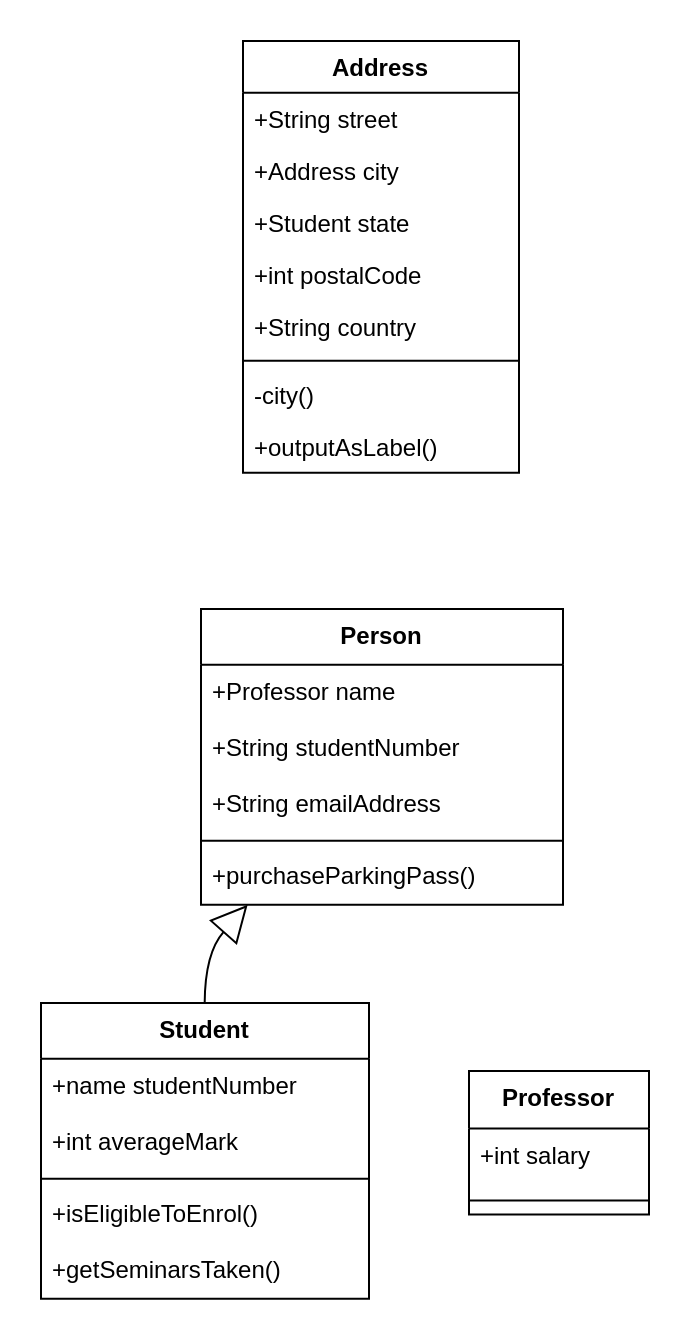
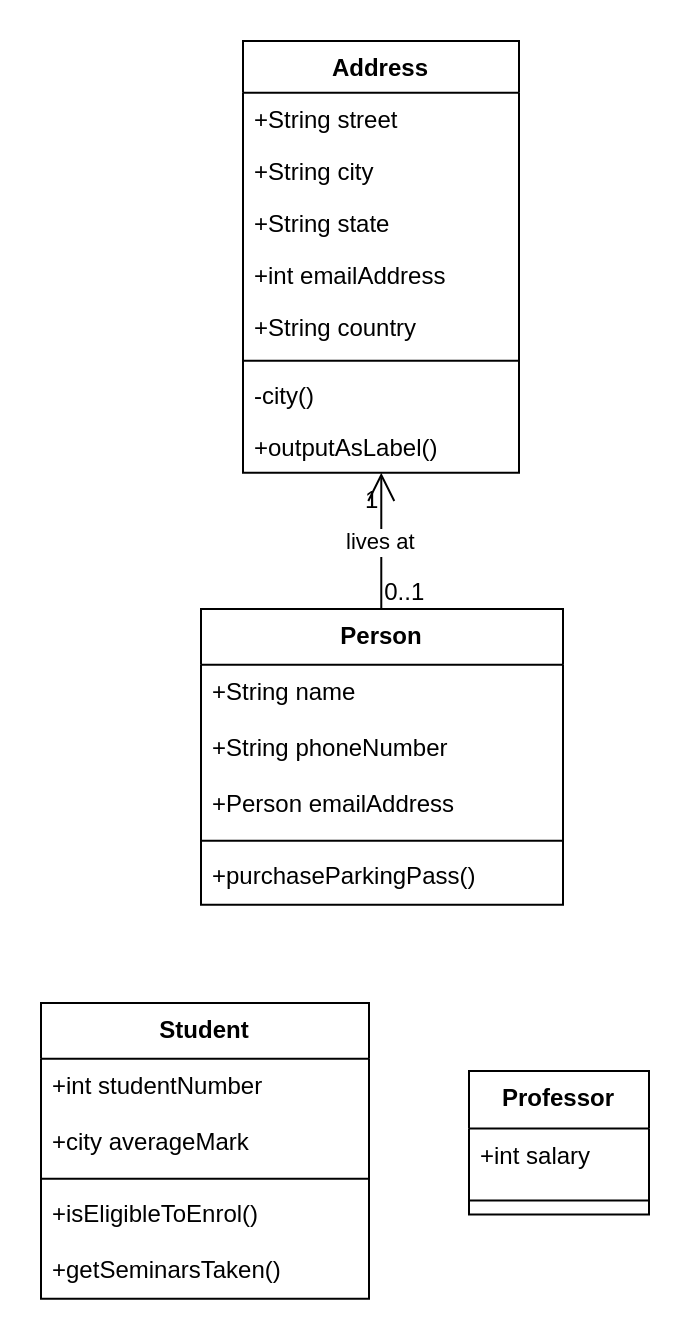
(335, 172) -> (325, 172)
(345, 224) -> (335, 224)
(345, 276) -> (356, 276)
none -> (381, 544)
(310, 692) -> (286, 692)
(347, 748) -> (333, 748)
(334, 804) -> (337, 804)
(208, 967) -> none
(177, 1086) -> (167, 1086)
(153, 1142) -> (160, 1142)
